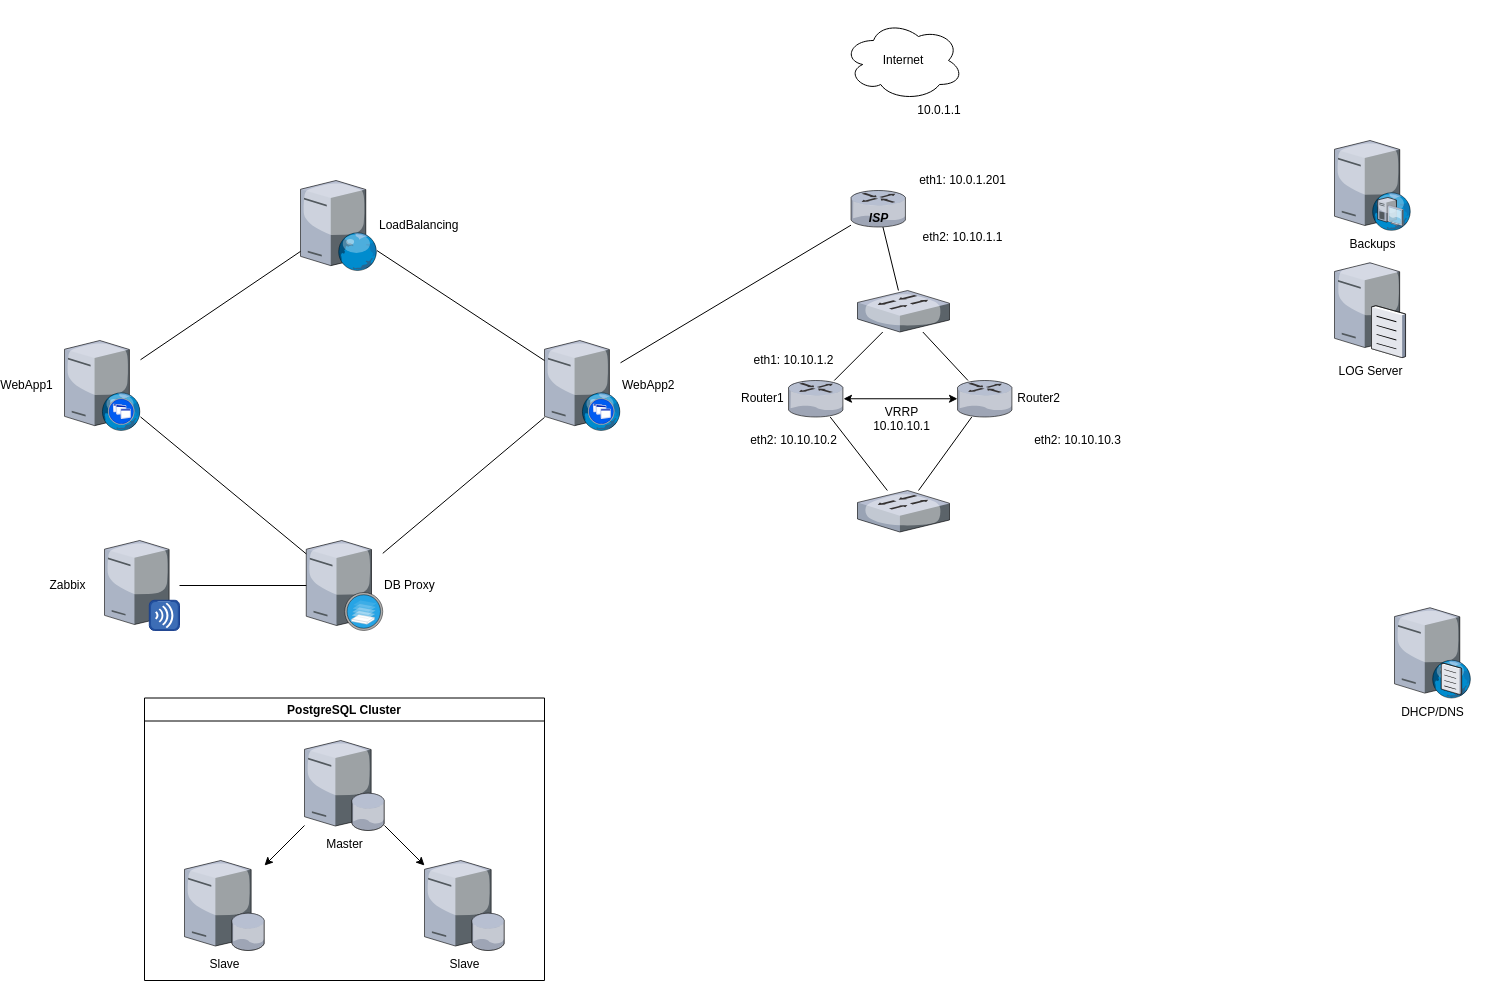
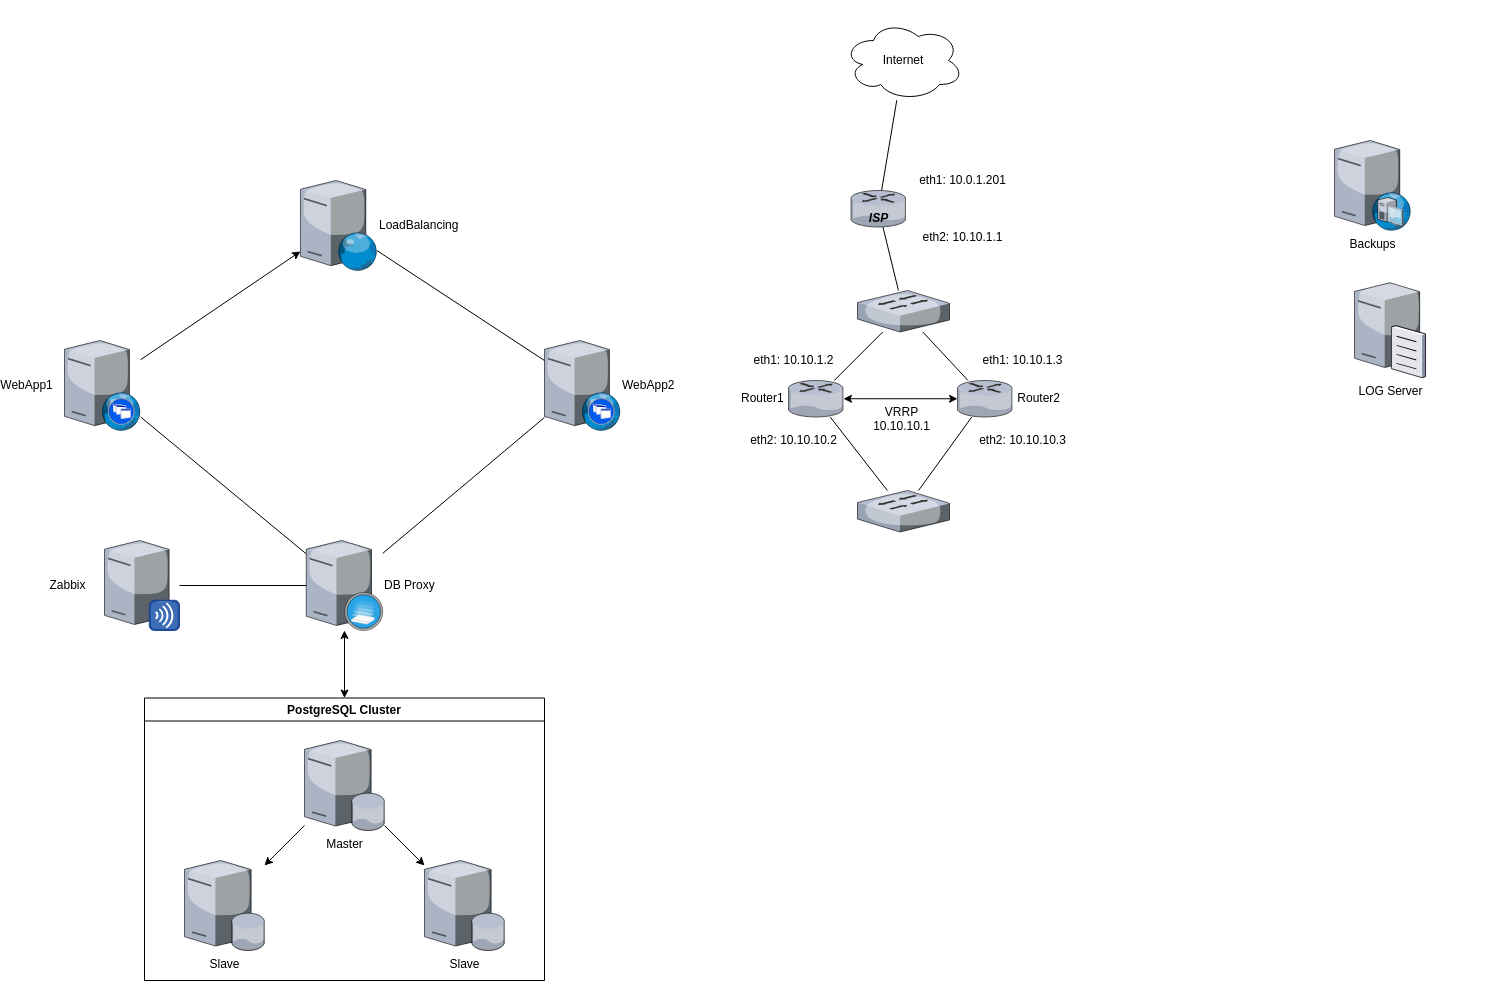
(939, 111) -> none
(296, 255) -> (294, 256)
(736, 294) -> (889, 144)
(1370, 309) -> (1390, 329)
none -> (1023, 361)
(1078, 441) -> (1023, 441)
(1433, 652) -> none
none -> (345, 664)
